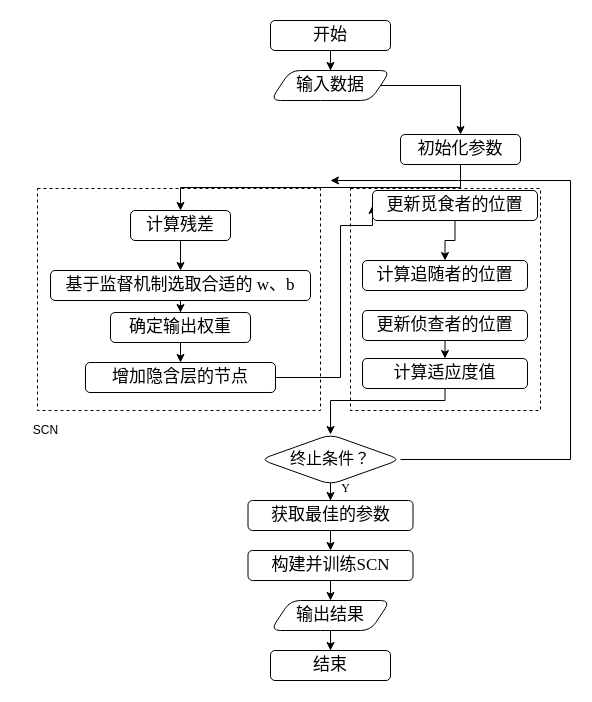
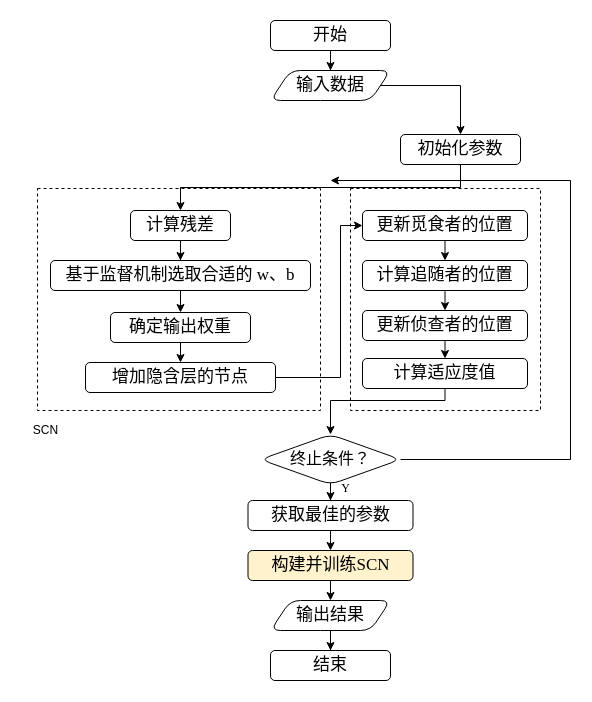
(455, 206) -> (445, 226)
(181, 286) -> (181, 276)
none -> (445, 297)
(331, 566) -> (331, 566)
